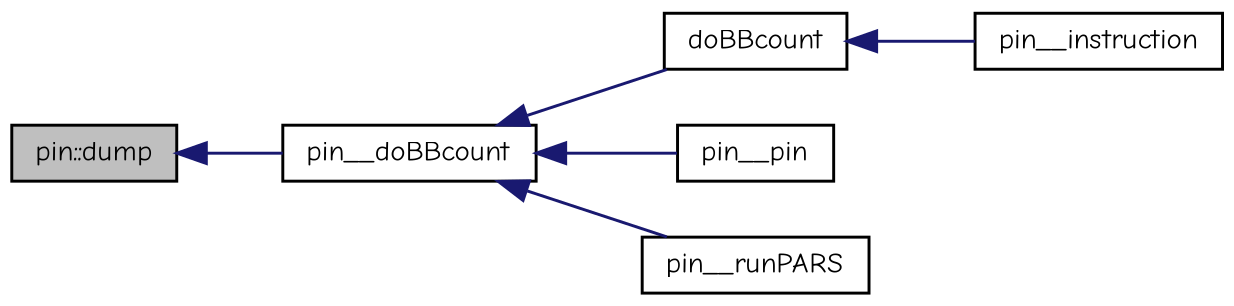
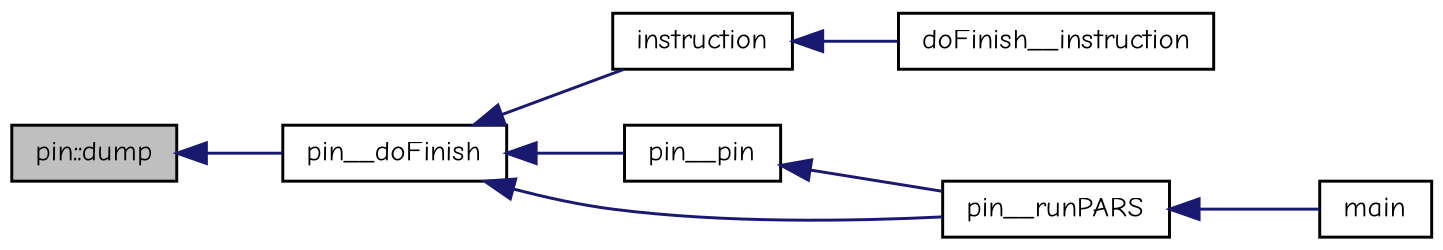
(756, 41) -> (703, 41)
(1099, 41) -> (1056, 41)
(409, 153) -> (395, 153)
none -> (876, 181)
none -> (1376, 209)
